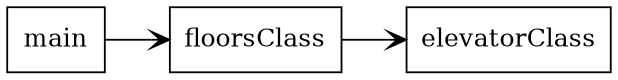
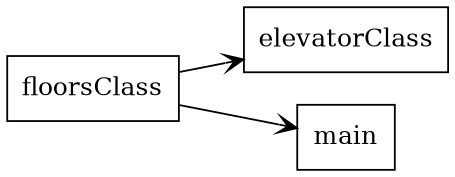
(128, 40) -> (229, 115)
